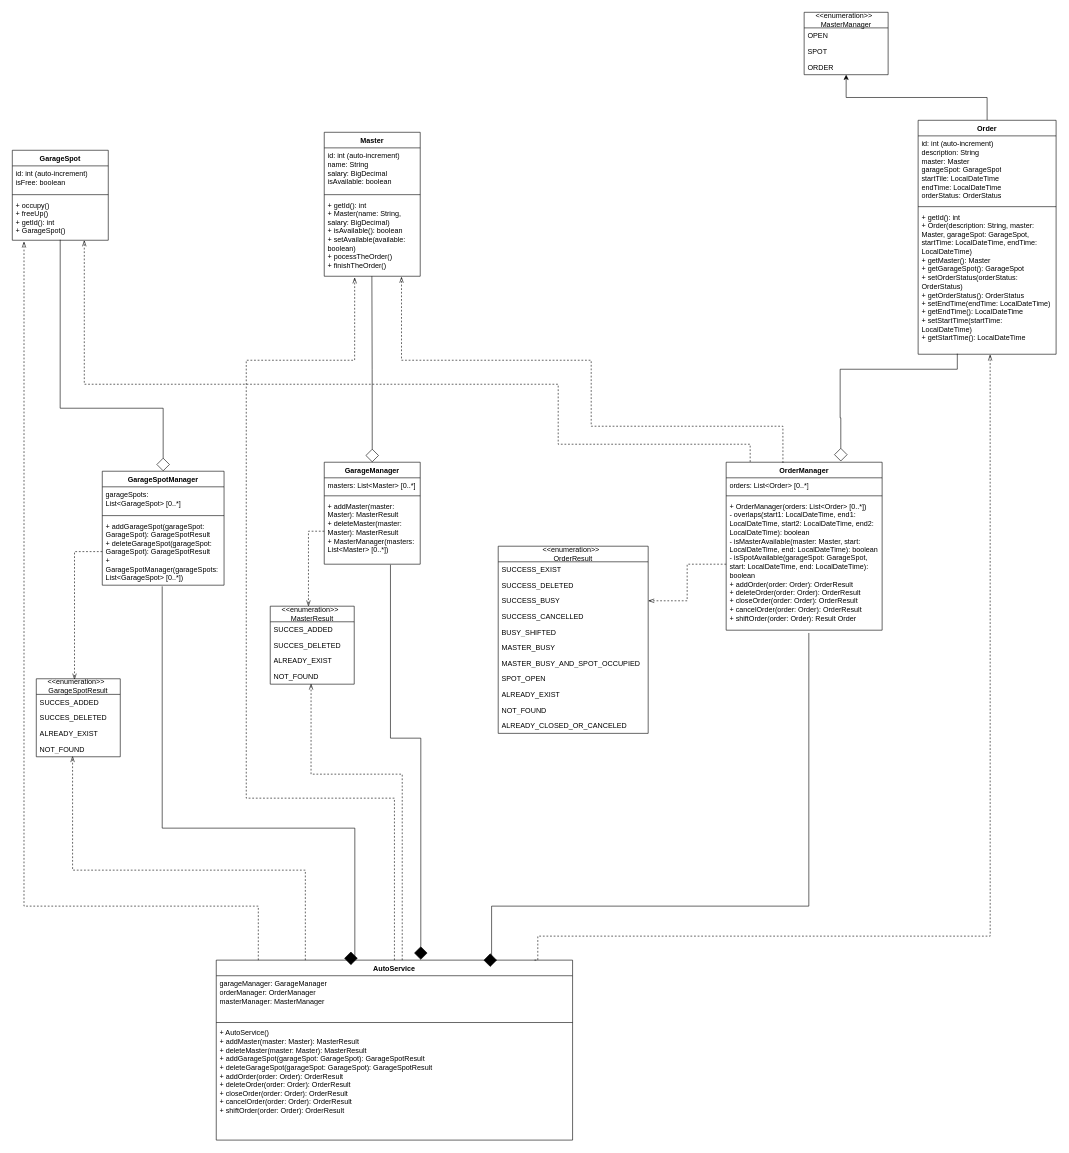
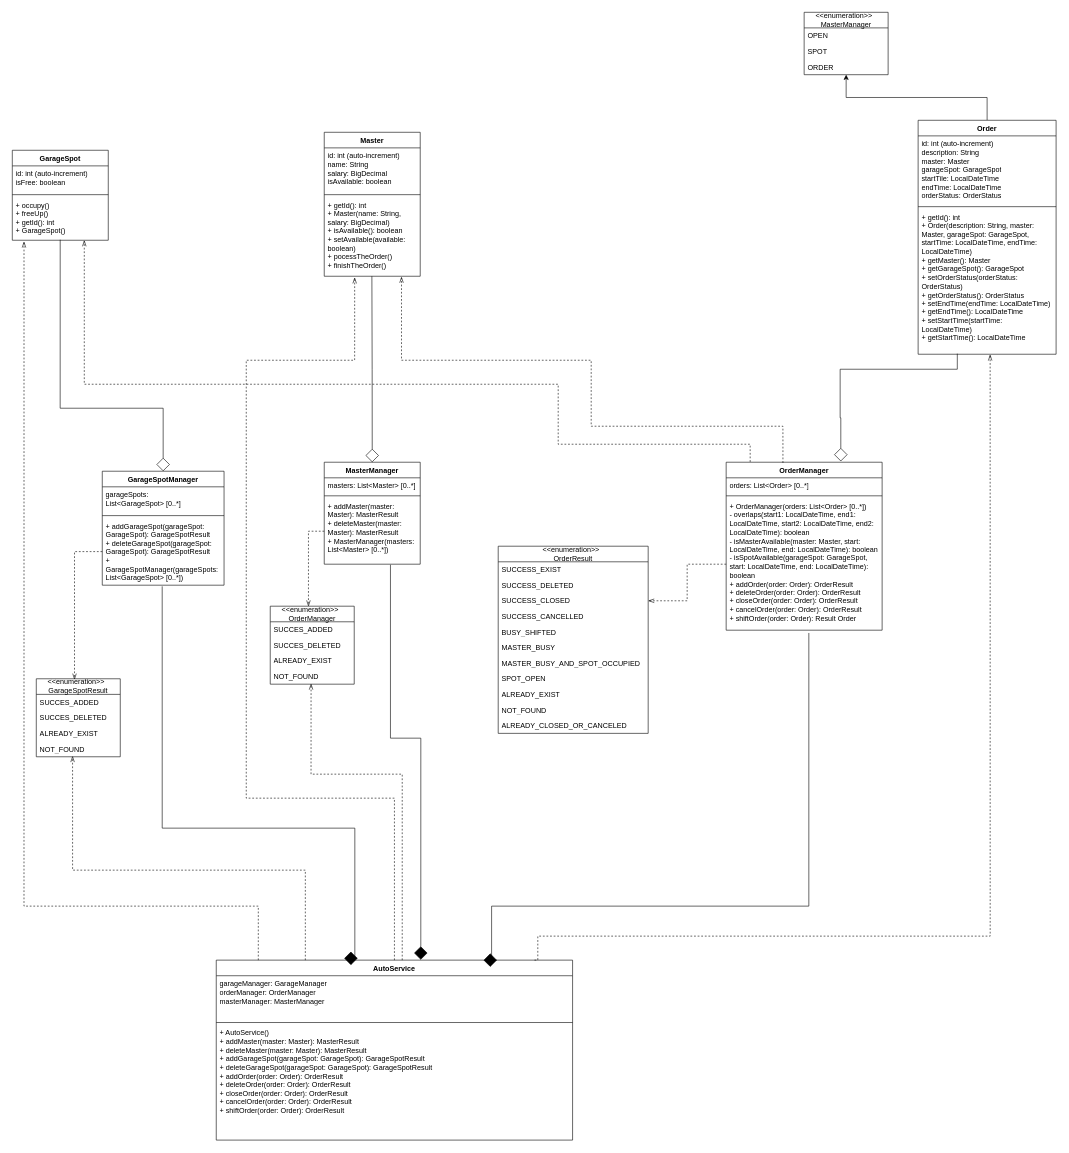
(372, 471) -> (372, 471)
(526, 602) -> (530, 602)
(312, 614) -> (312, 614)
